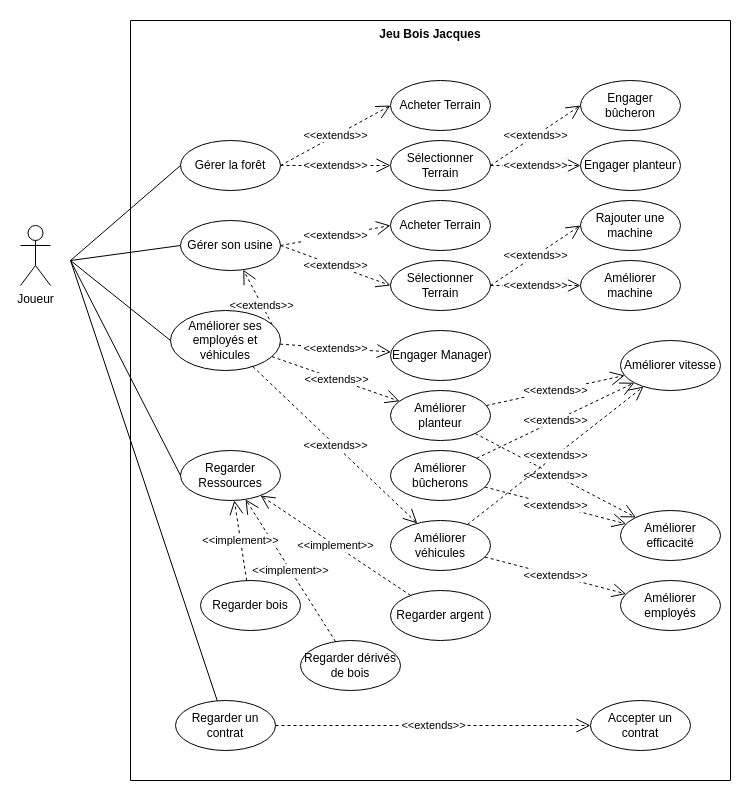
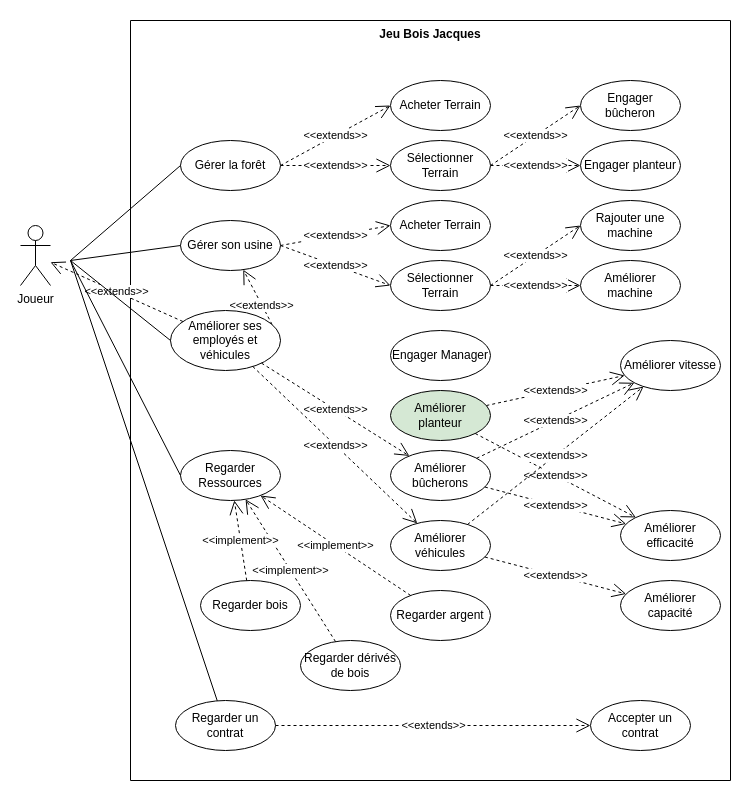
(334, 348) -> (335, 409)
(335, 379) -> (145, 305)
(441, 416) -> (441, 416)
(671, 606) -> (671, 606)
